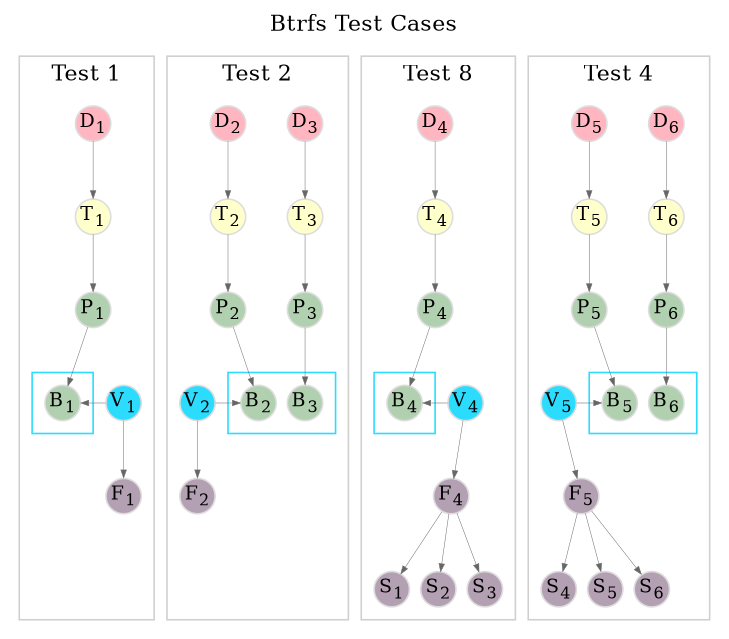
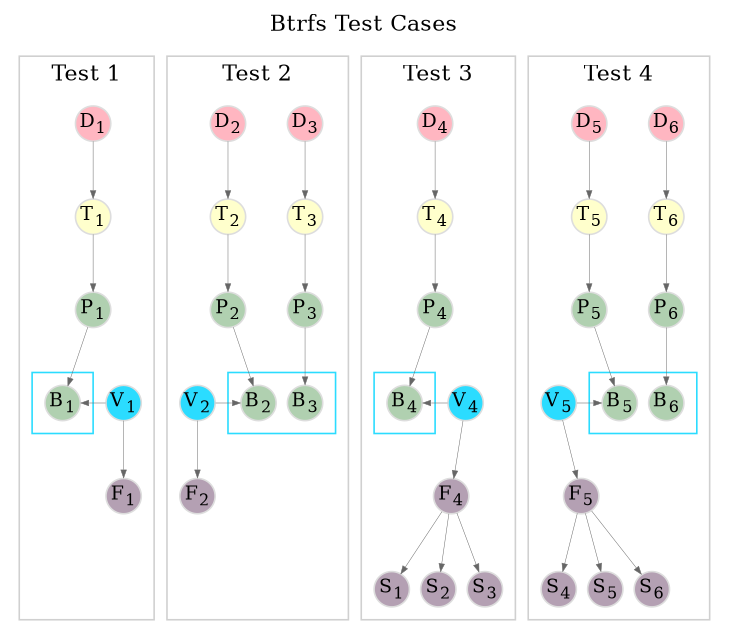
(438, 75) -> (438, 75)
